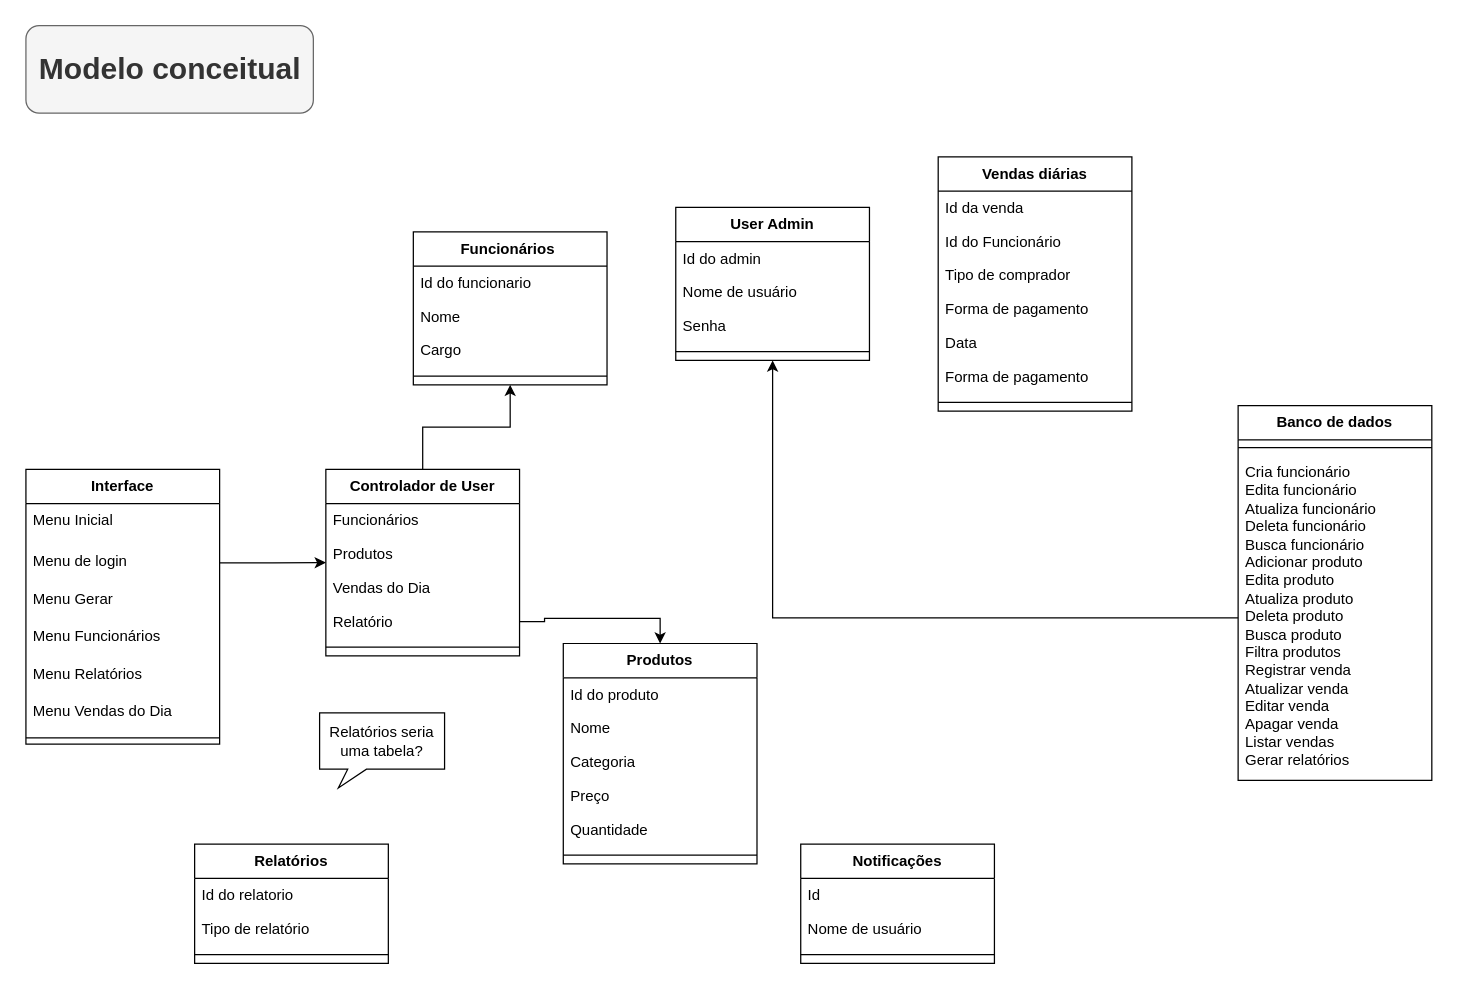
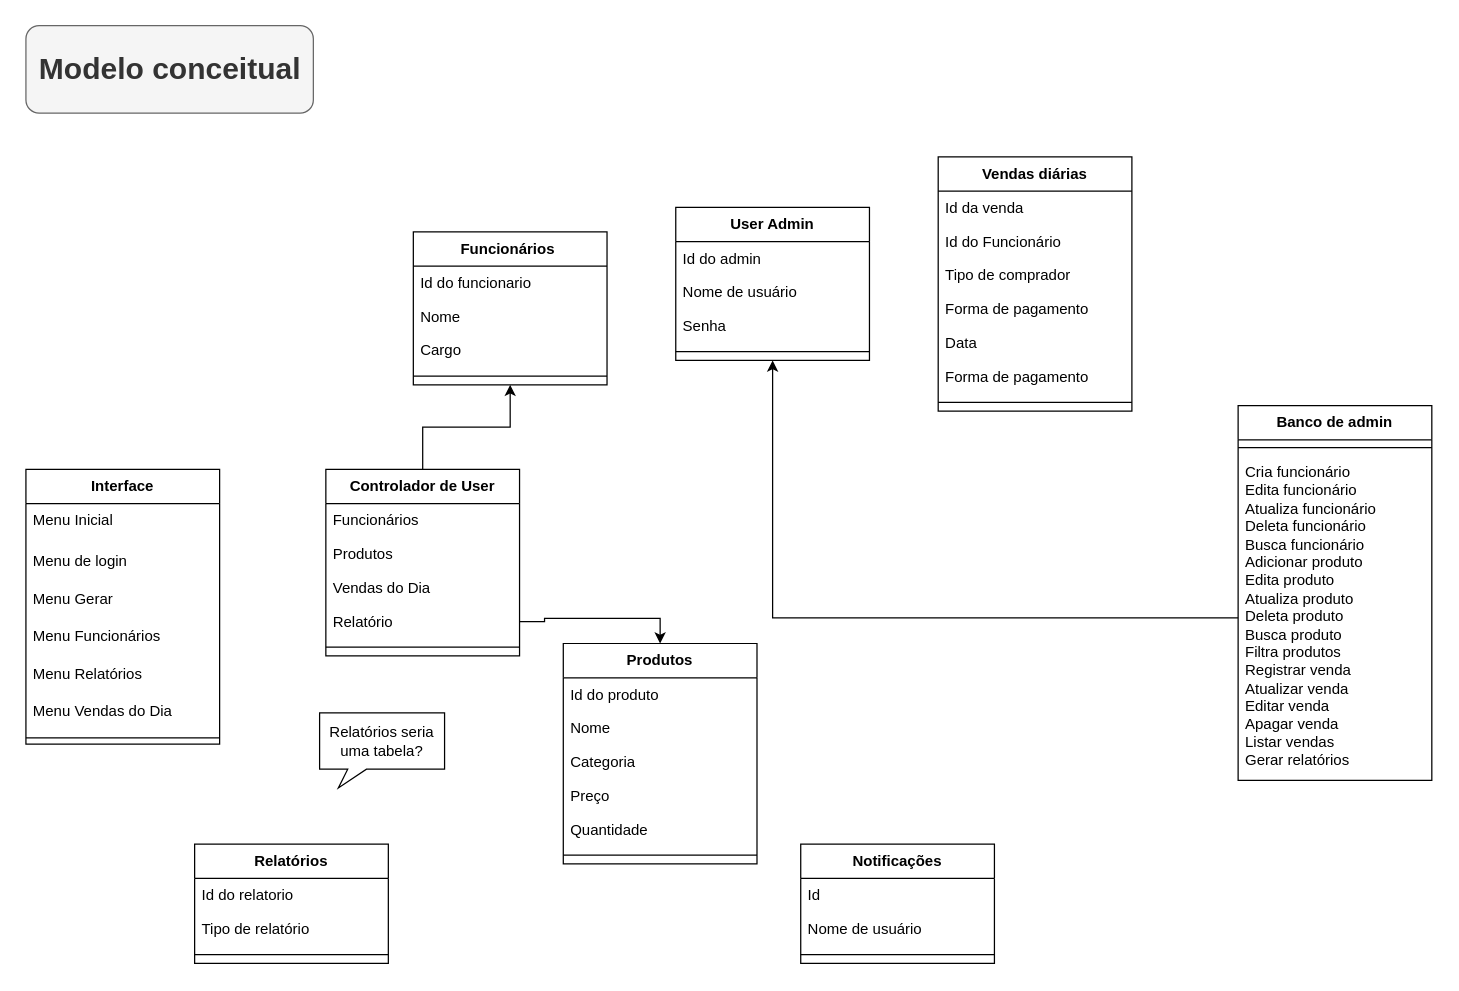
(1334, 423) -> (1334, 423)
(269, 563) -> none
